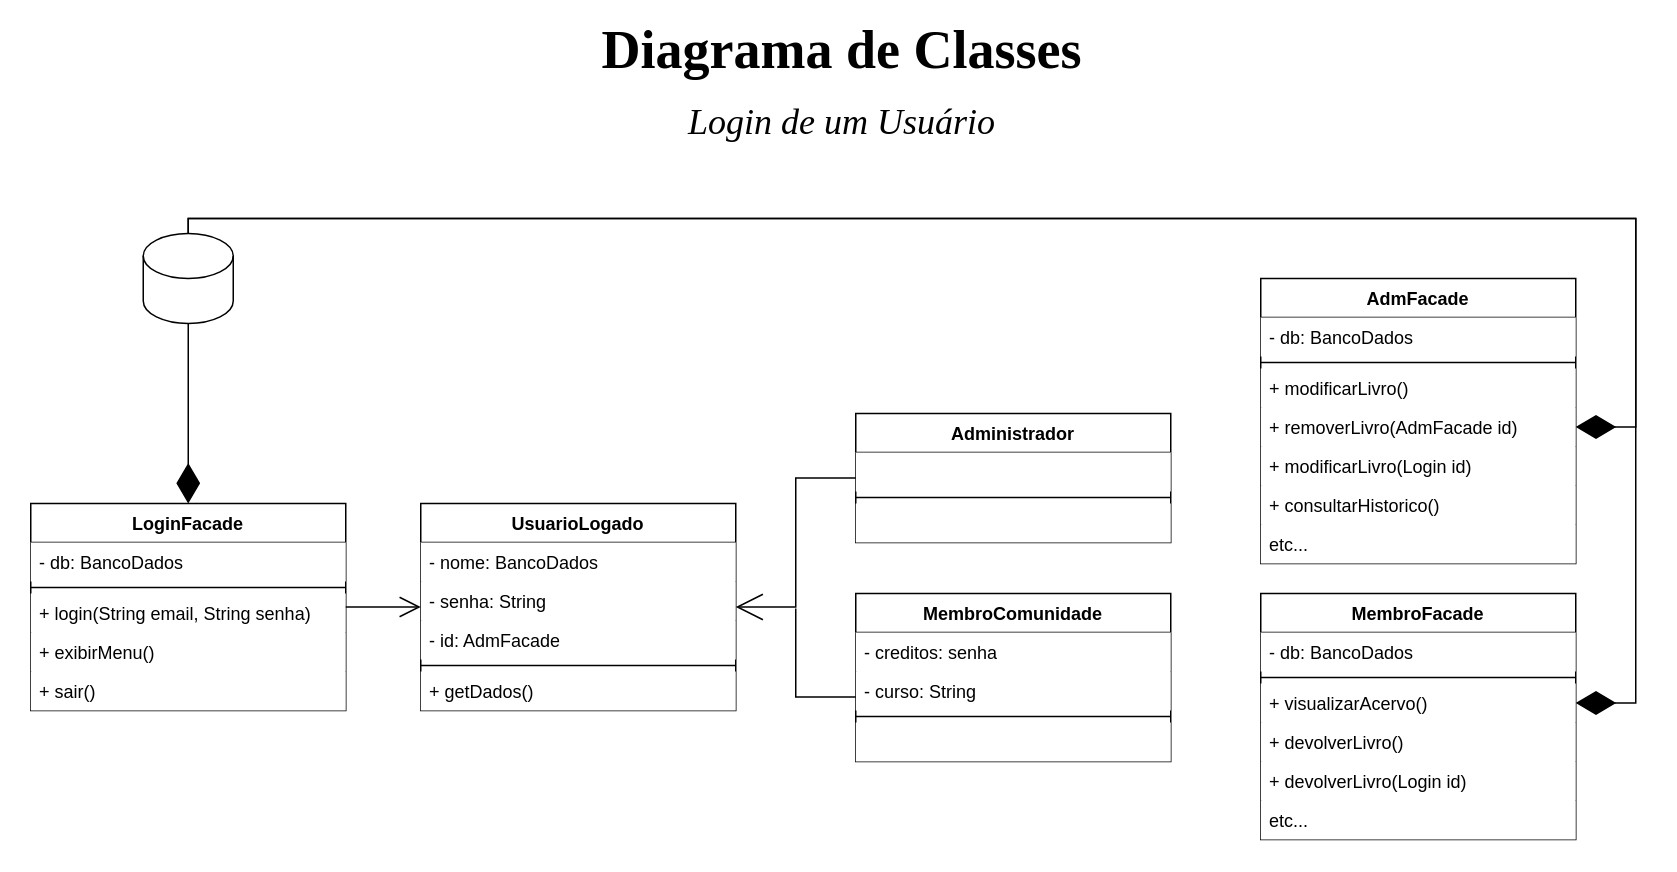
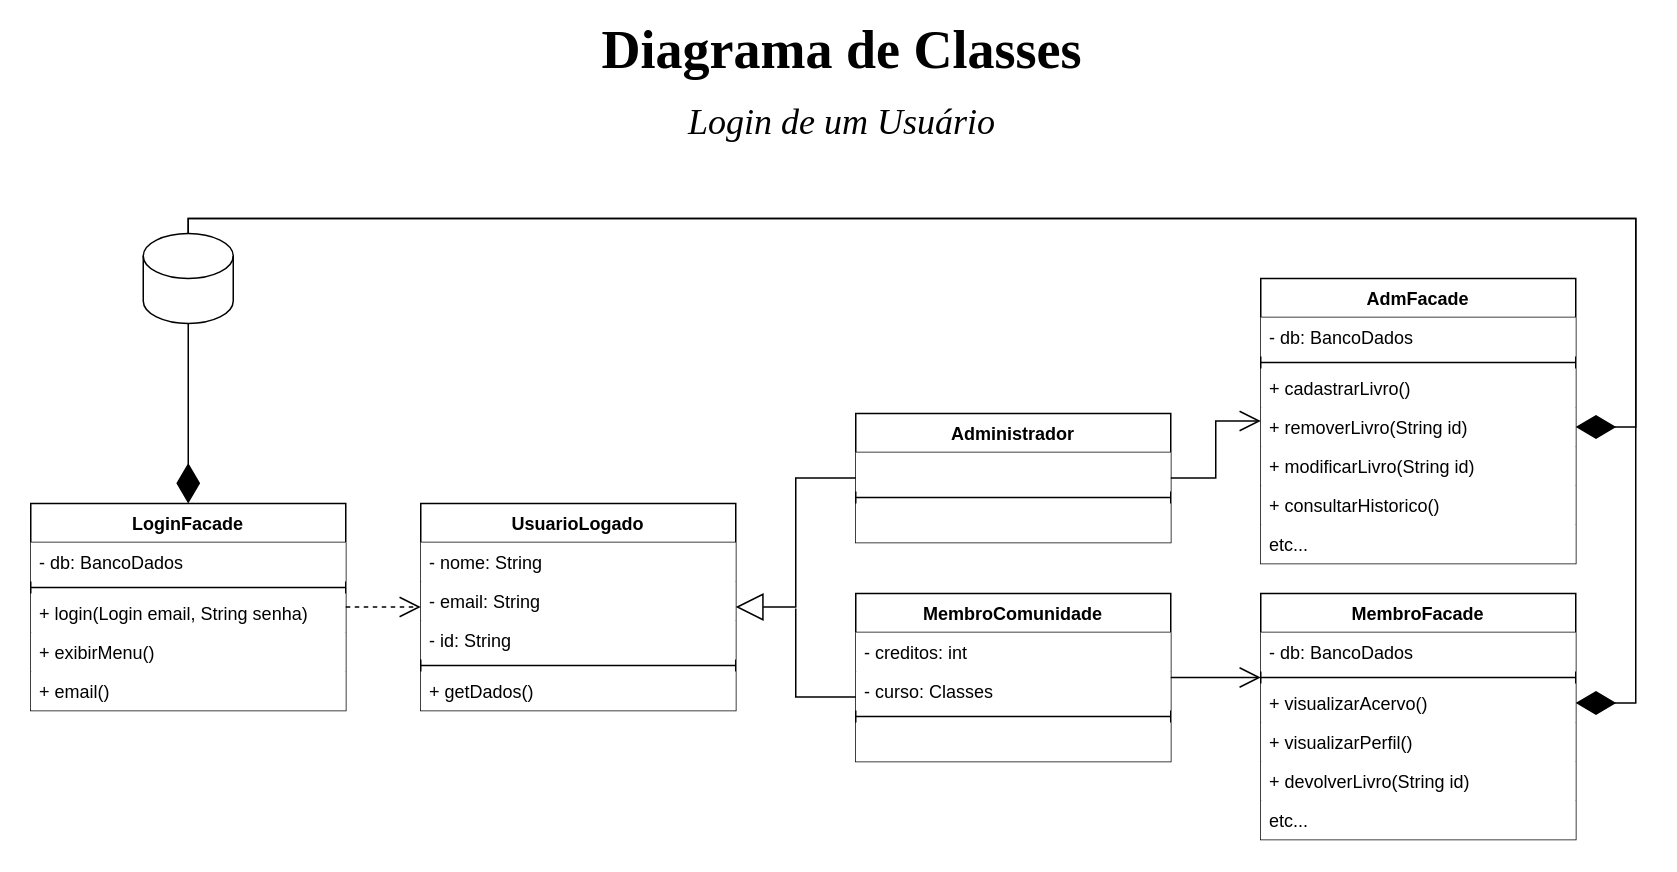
(1351, 390) -> (1356, 390)
(1402, 429) -> (1384, 429)
none -> (1216, 451)
(1384, 468) -> (1389, 468)
(513, 564) -> (491, 564)
(496, 603) -> (491, 603)
(382, 607) -> (382, 607)
(752, 607) -> (764, 607)
(190, 625) -> (185, 615)
(496, 642) -> (479, 642)
(941, 654) -> (929, 654)
none -> (1214, 677)
(75, 693) -> (78, 693)
(931, 693) -> (936, 693)
(1348, 744) -> (1357, 744)
(1382, 783) -> (1387, 783)
